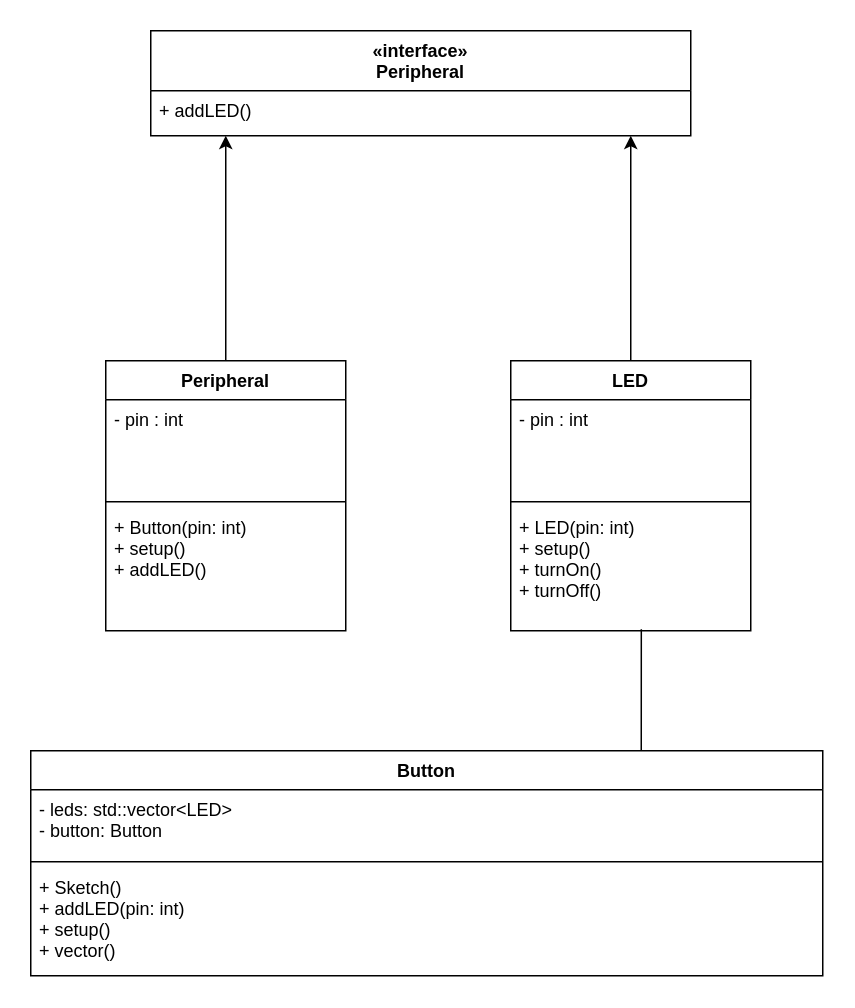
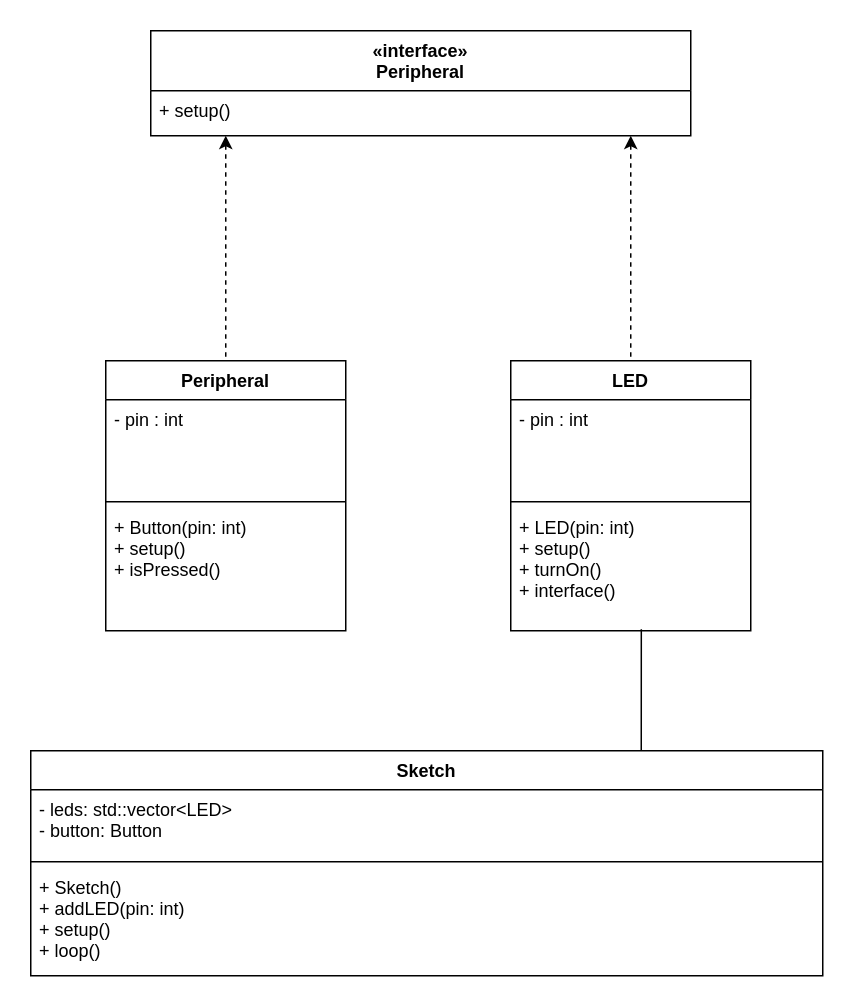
(207, 111) -> (202, 111)
(226, 254) -> (226, 254)
(631, 254) -> (631, 254)
(193, 528) -> (193, 528)
(583, 528) -> (583, 528)
(426, 771) -> (426, 771)
(87, 888) -> (87, 888)
